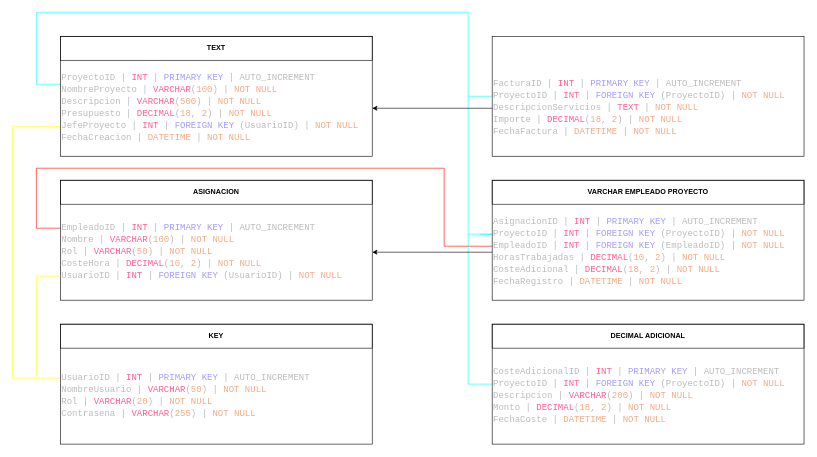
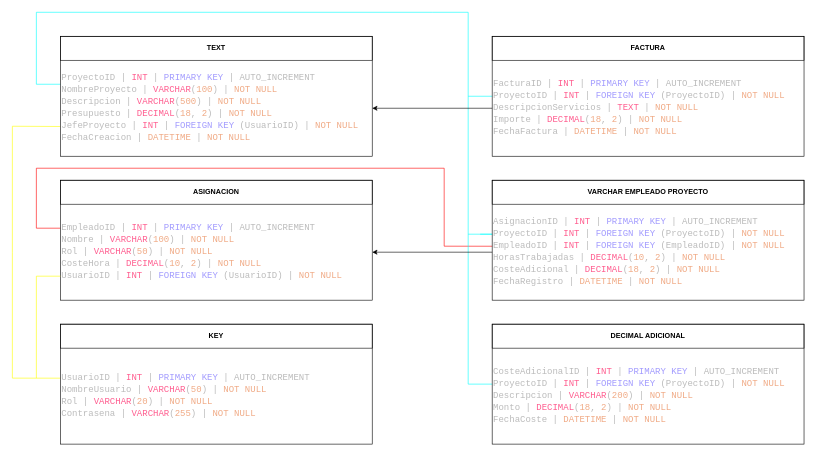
none -> (648, 48)
